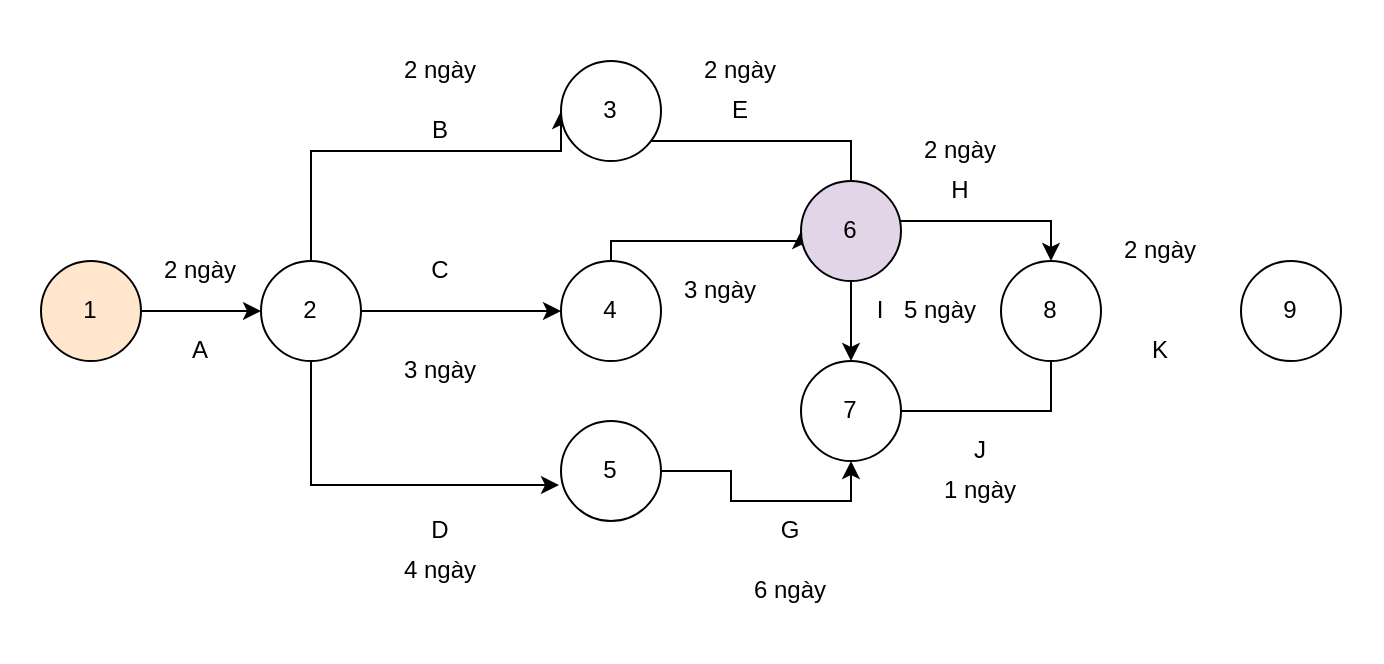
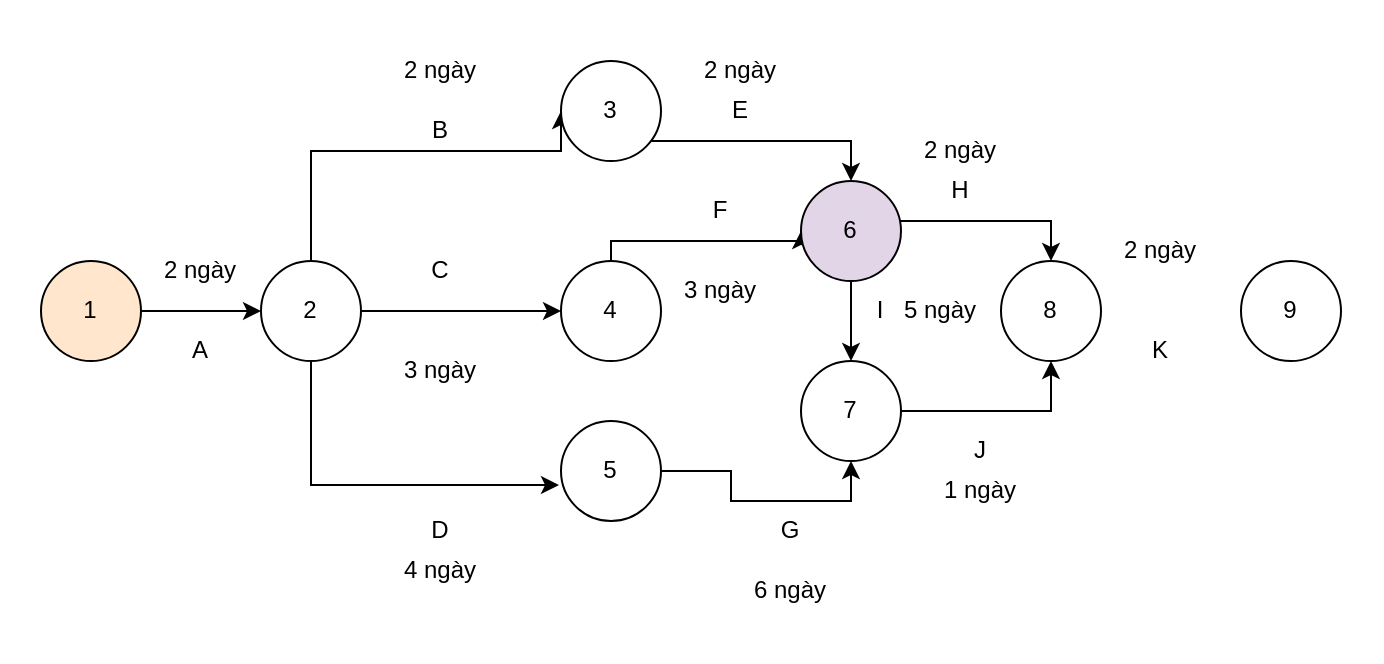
(851, 171) -> (851, 166)
none -> (721, 211)
(1051, 370) -> (1051, 376)
